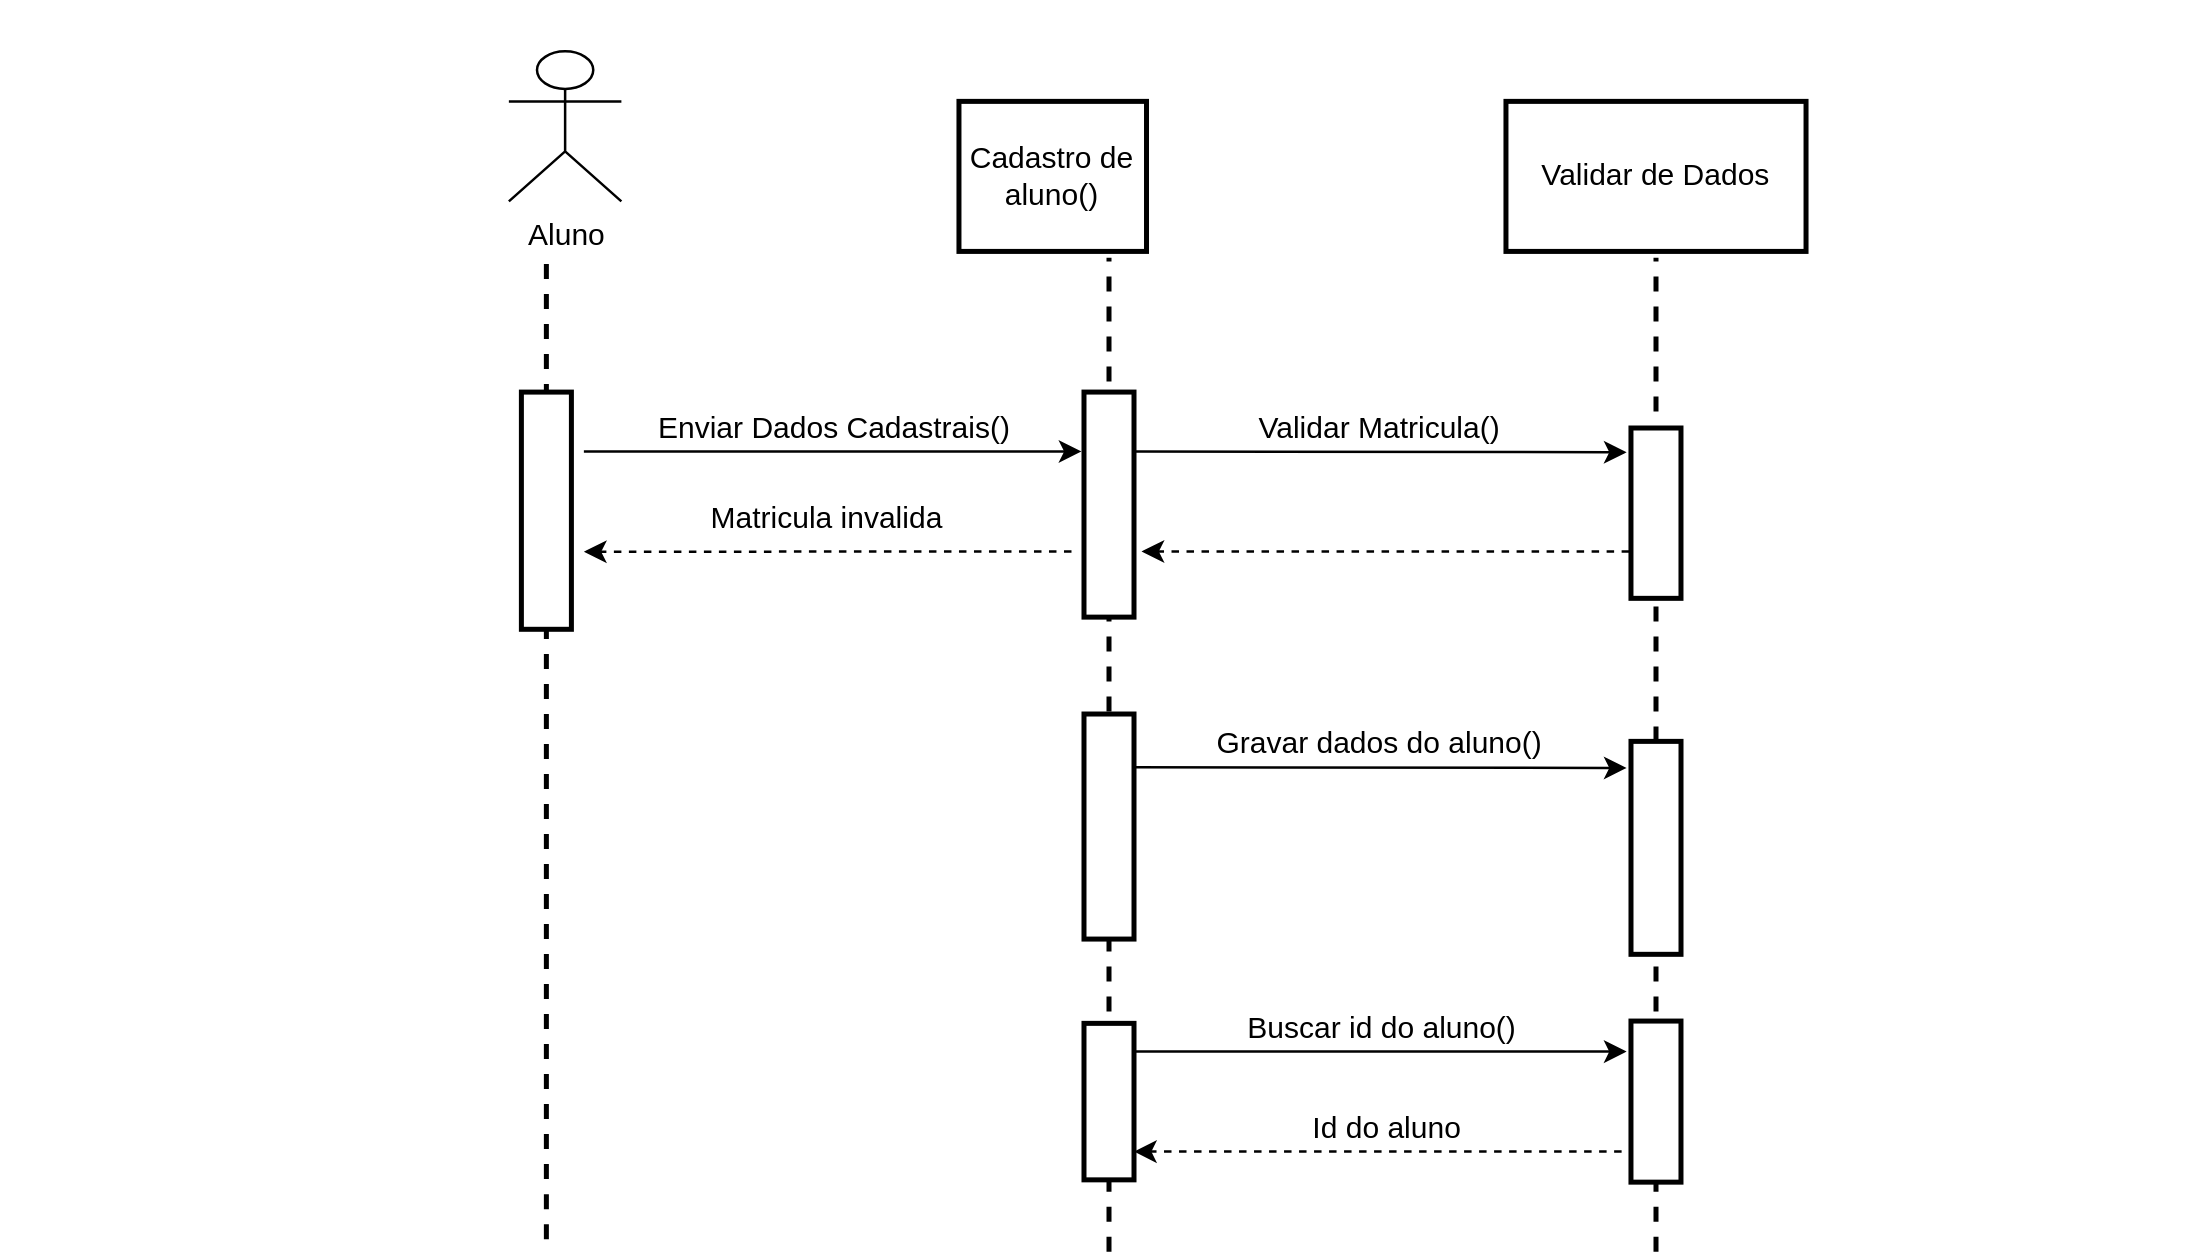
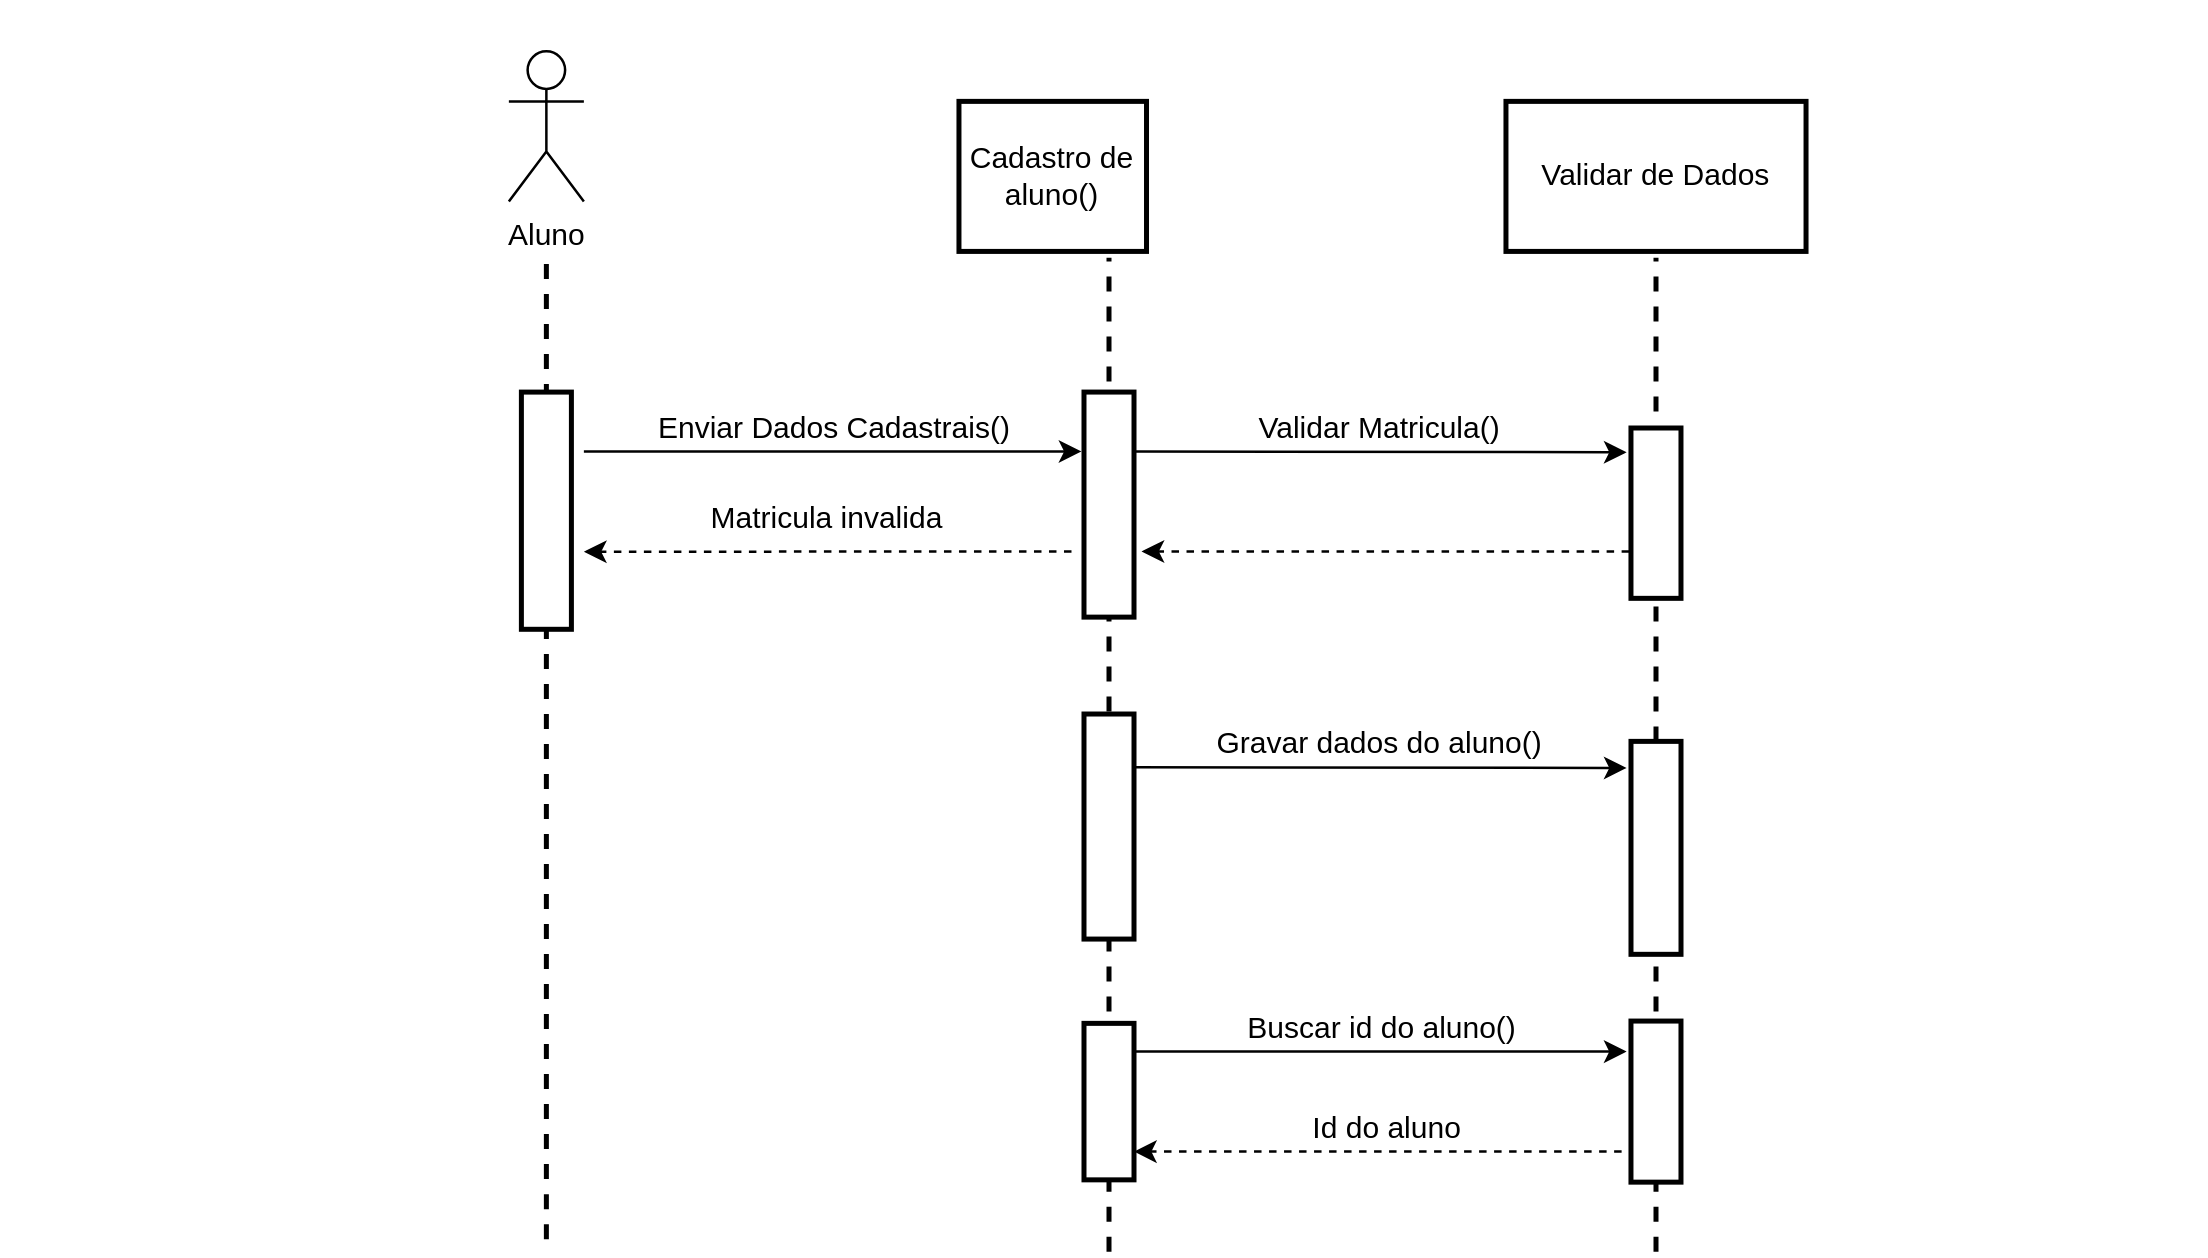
(565, 126) -> (546, 126)
